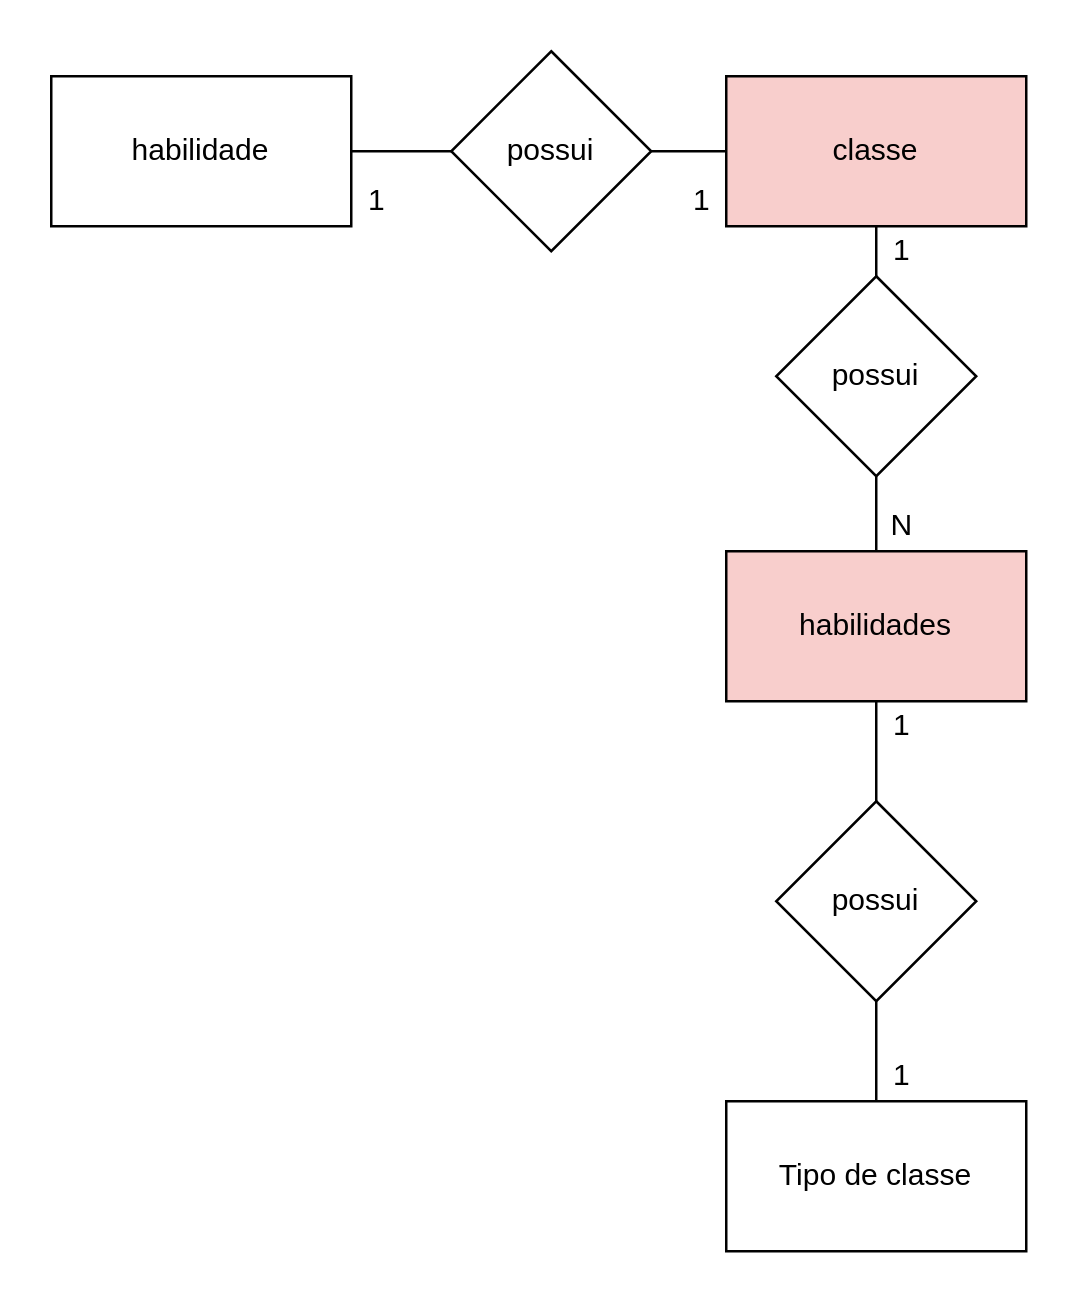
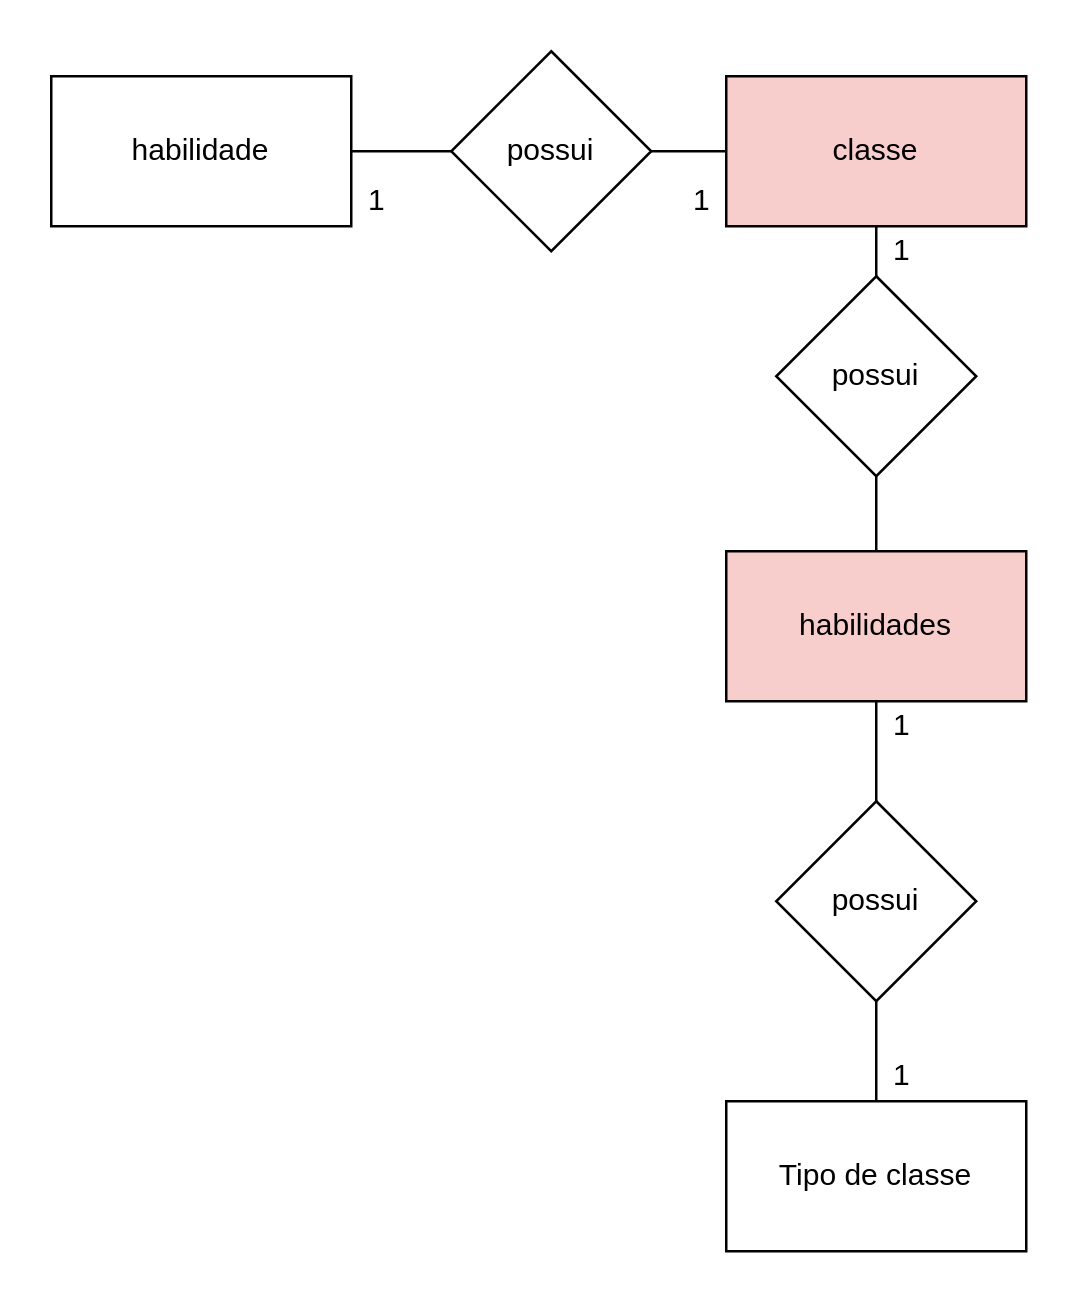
(901, 526) -> none
